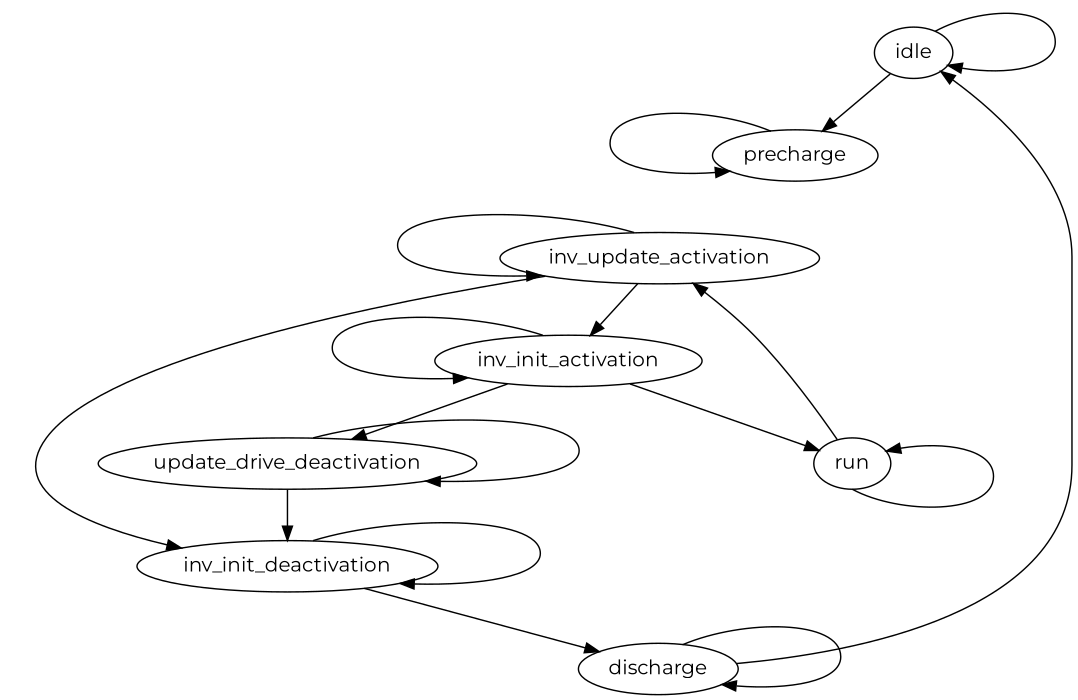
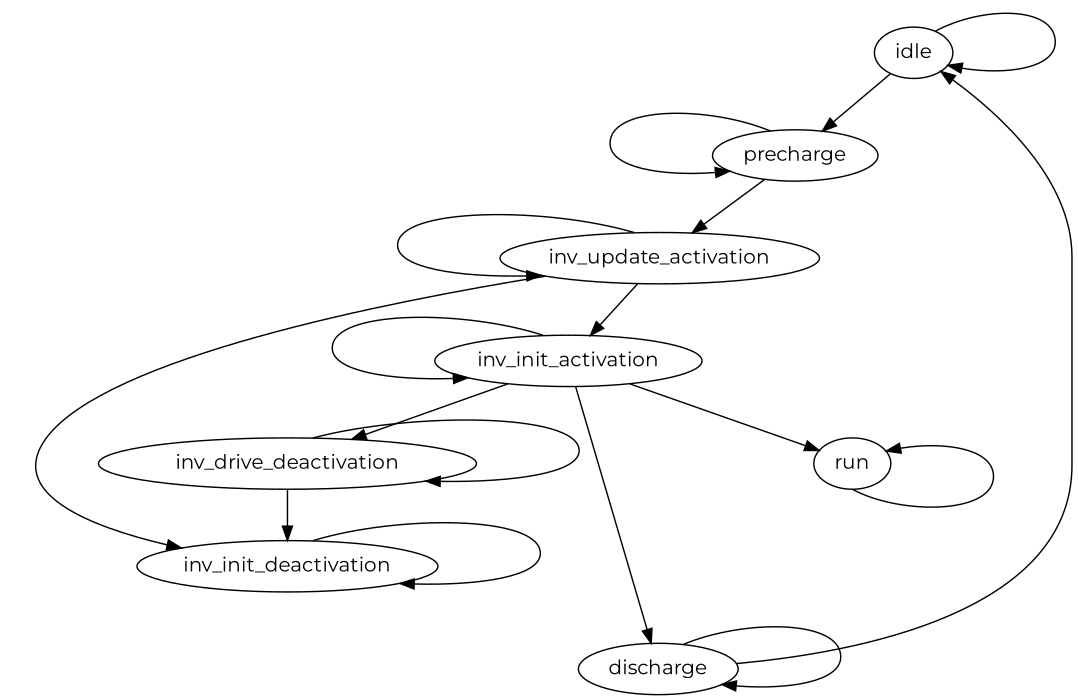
(777, 360) -> (734, 202)
(287, 464) -> (287, 464)
(475, 618) -> (611, 508)
